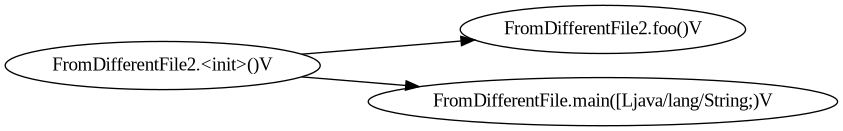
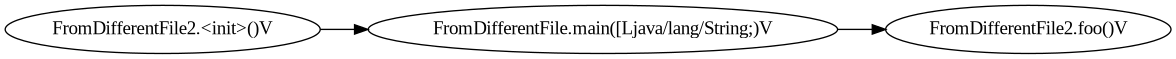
(381, 48) -> (855, 29)
